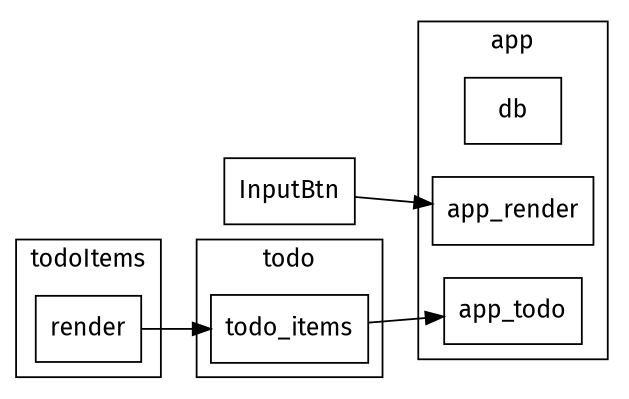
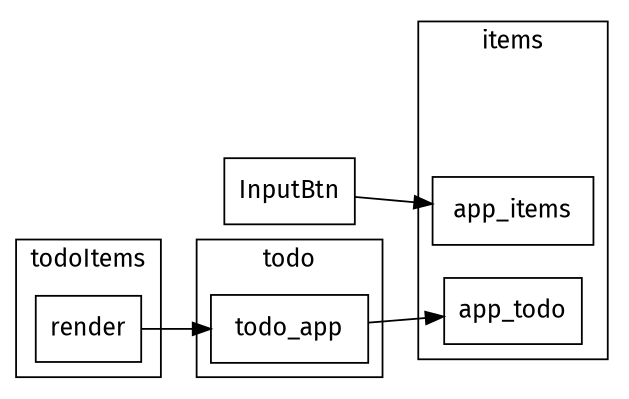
(513, 42) -> (513, 42)
(513, 111) -> none
(513, 211) -> (513, 211)
(290, 329) -> (290, 329)
